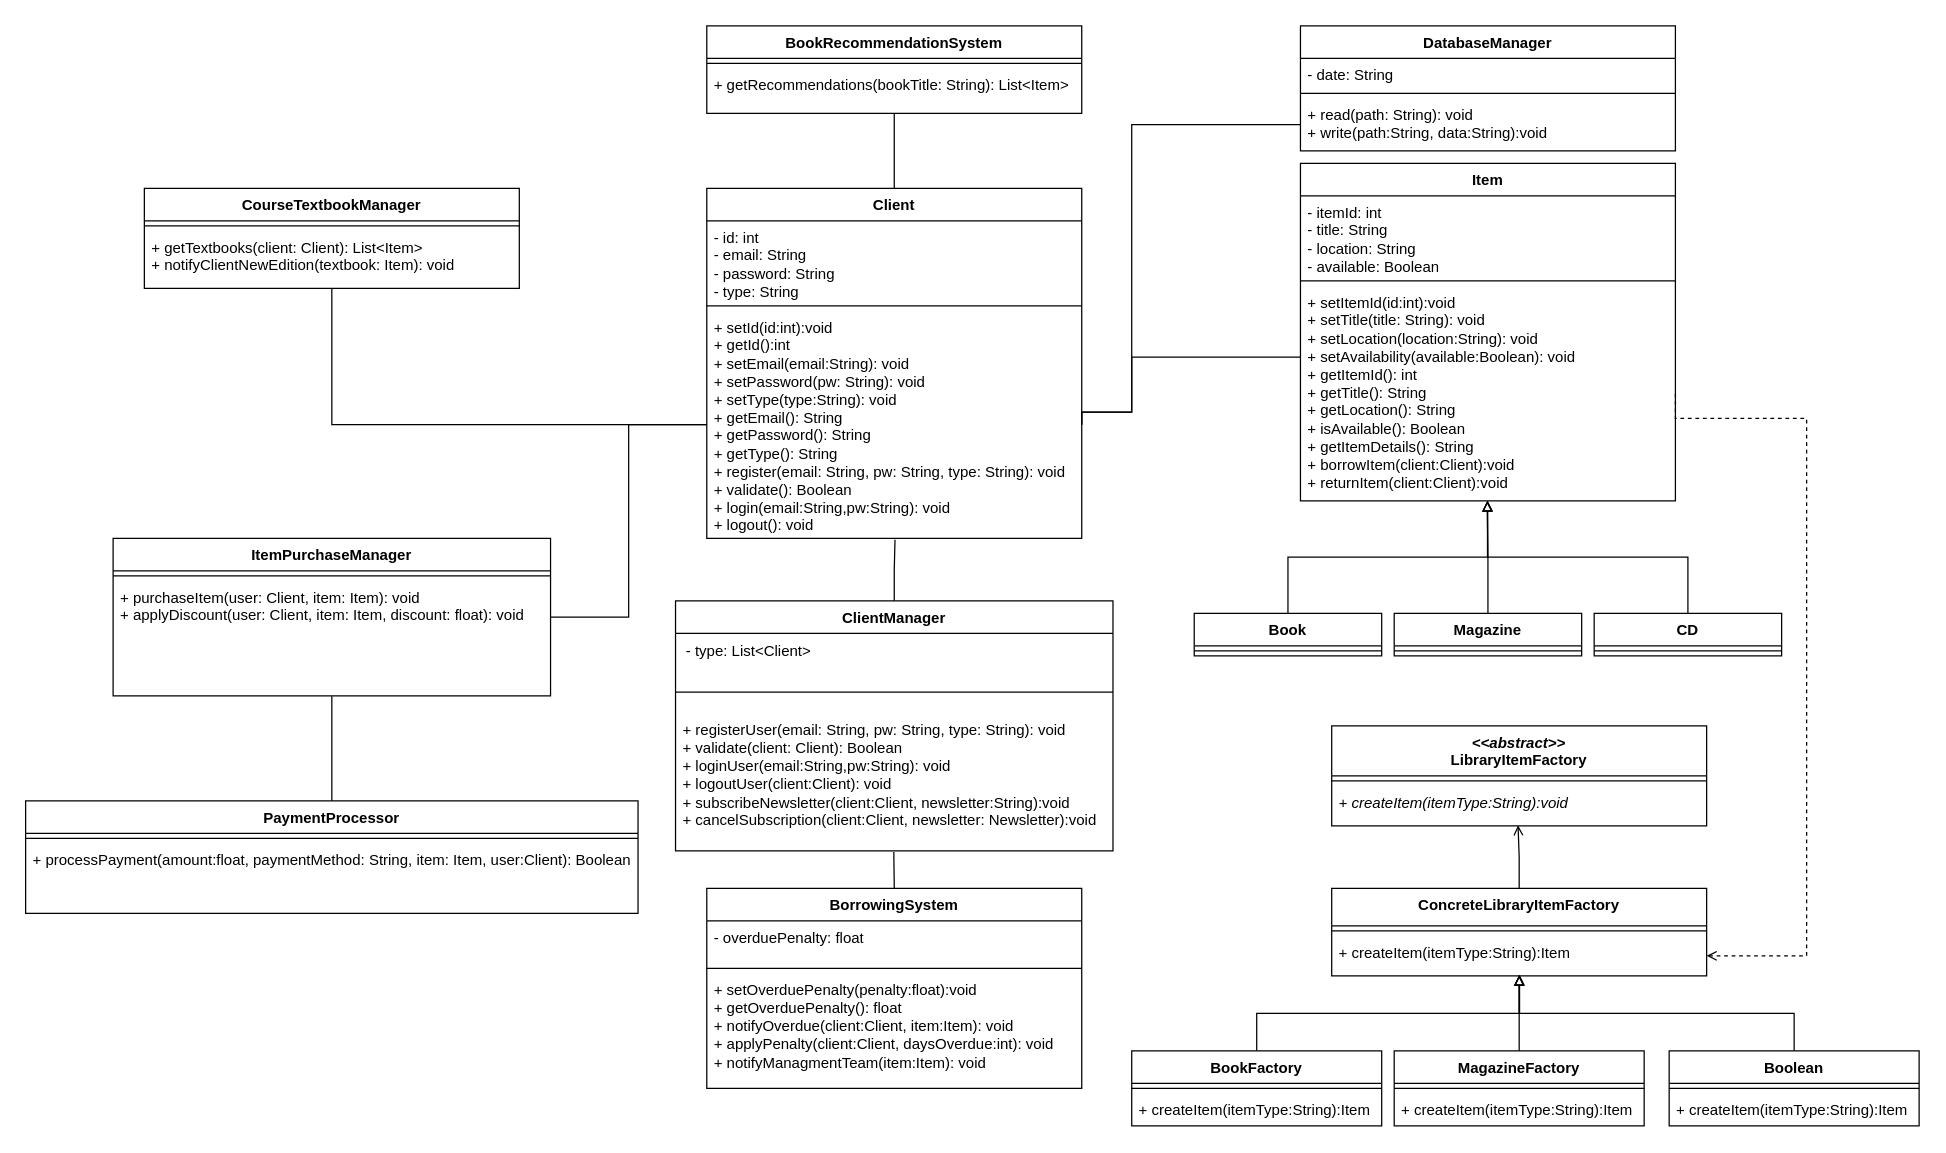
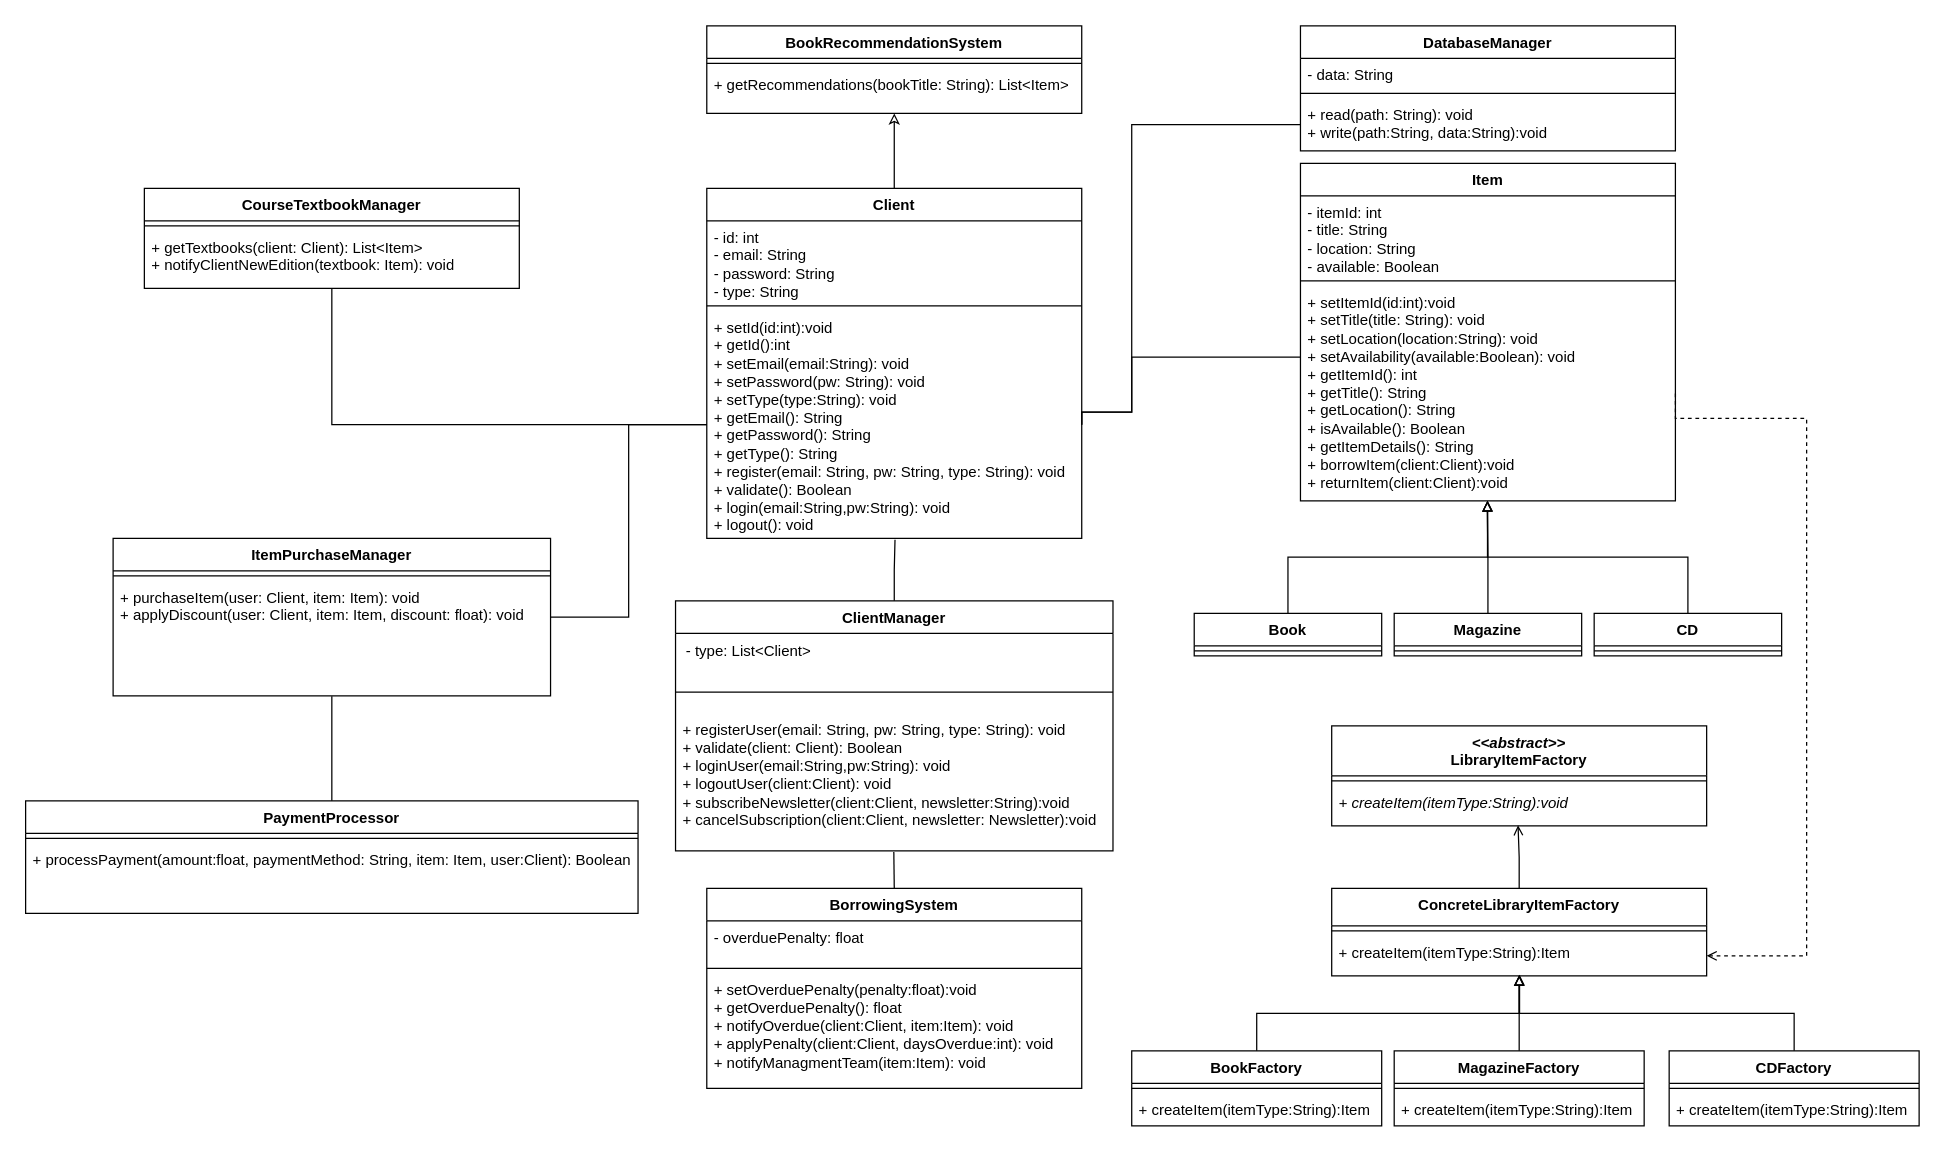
(1359, 76) -> (1359, 76)
(894, 120) -> (894, 123)
(1794, 1068) -> (1794, 1068)
